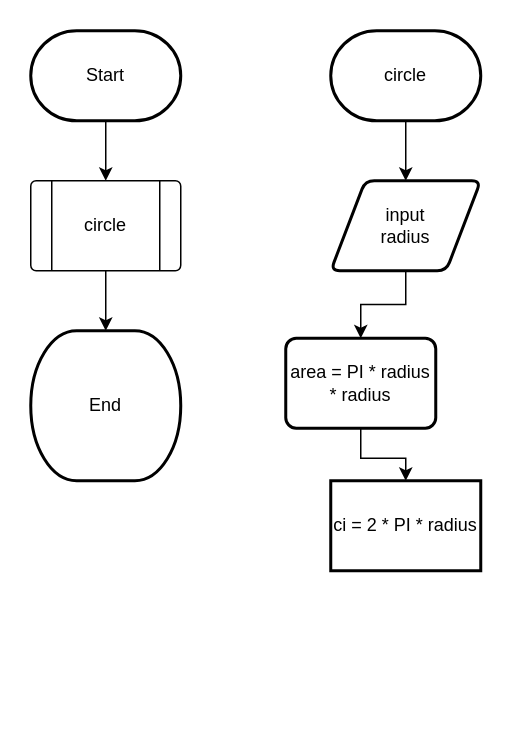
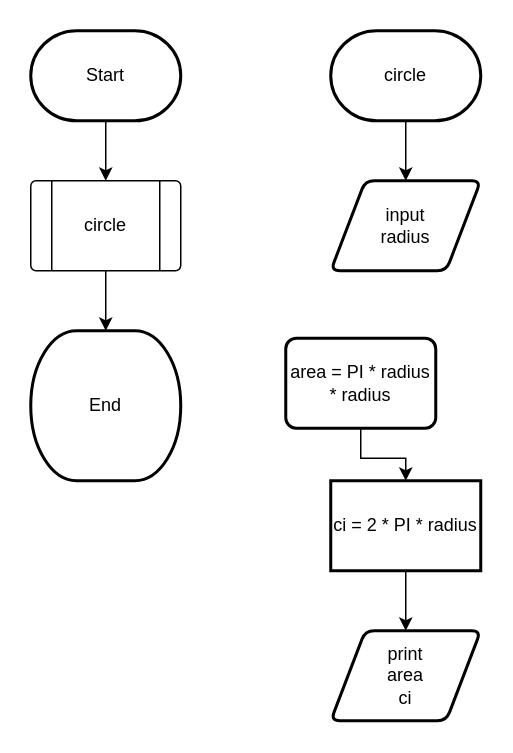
(388, 305) -> none
none -> (406, 596)
none -> (406, 676)
